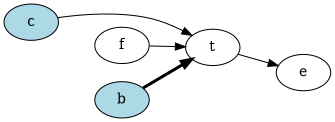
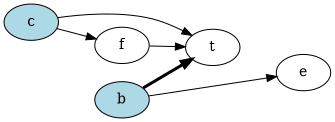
none -> (72, 32)
(253, 59) -> (208, 87)
